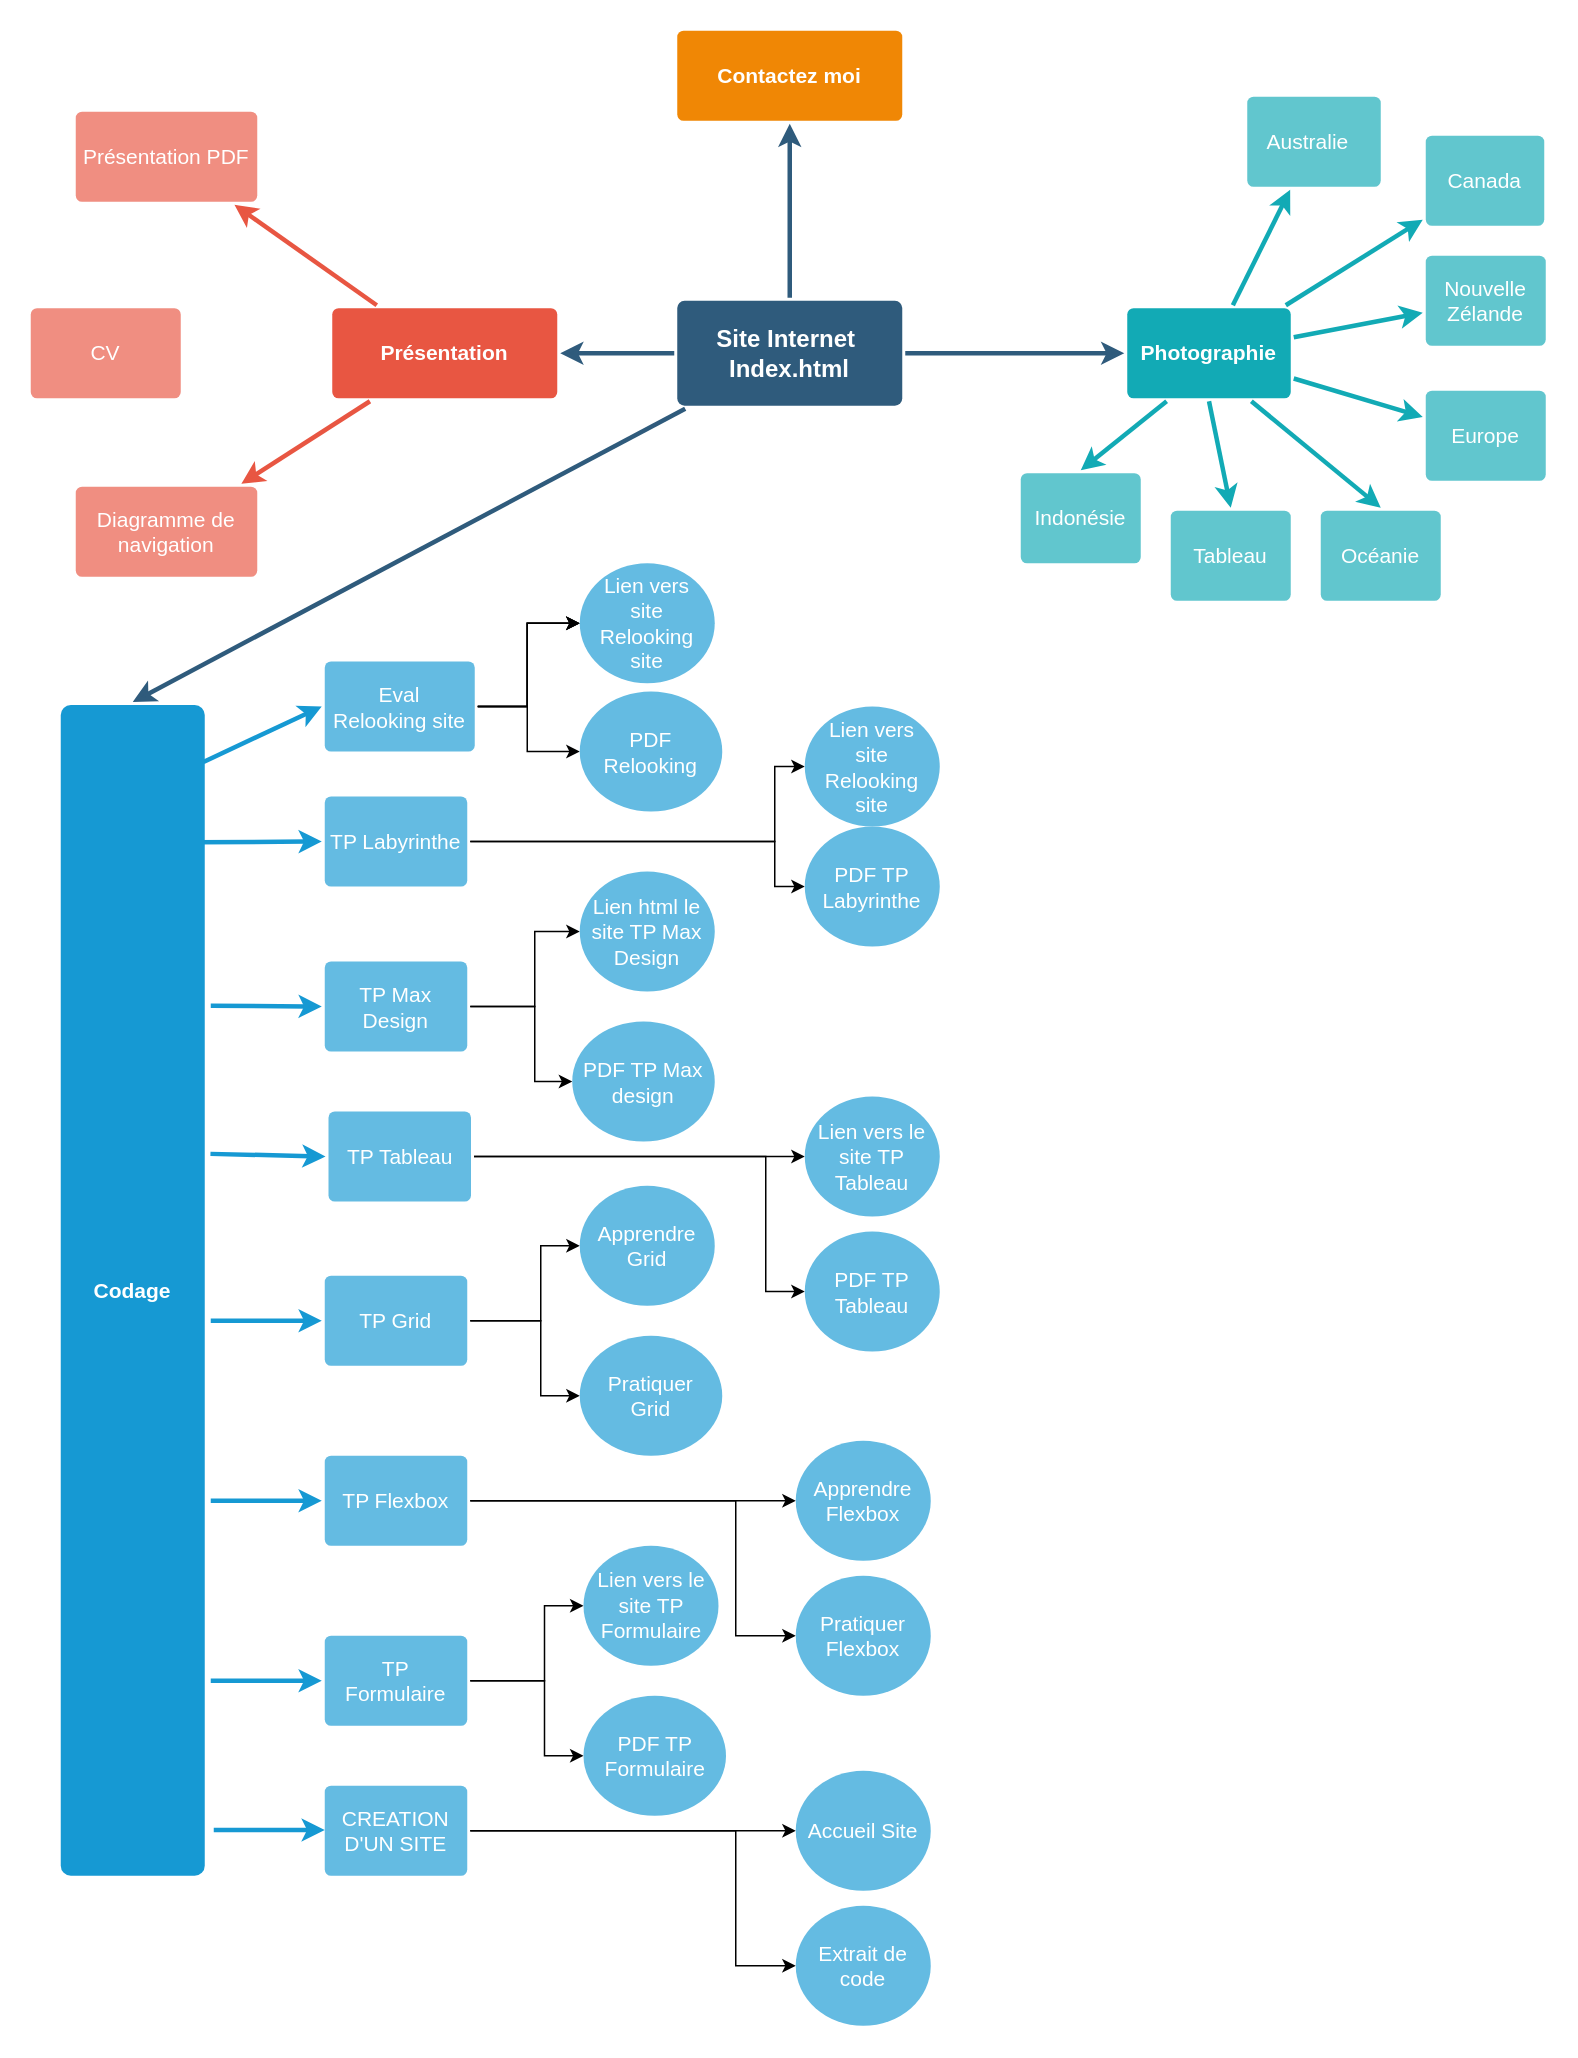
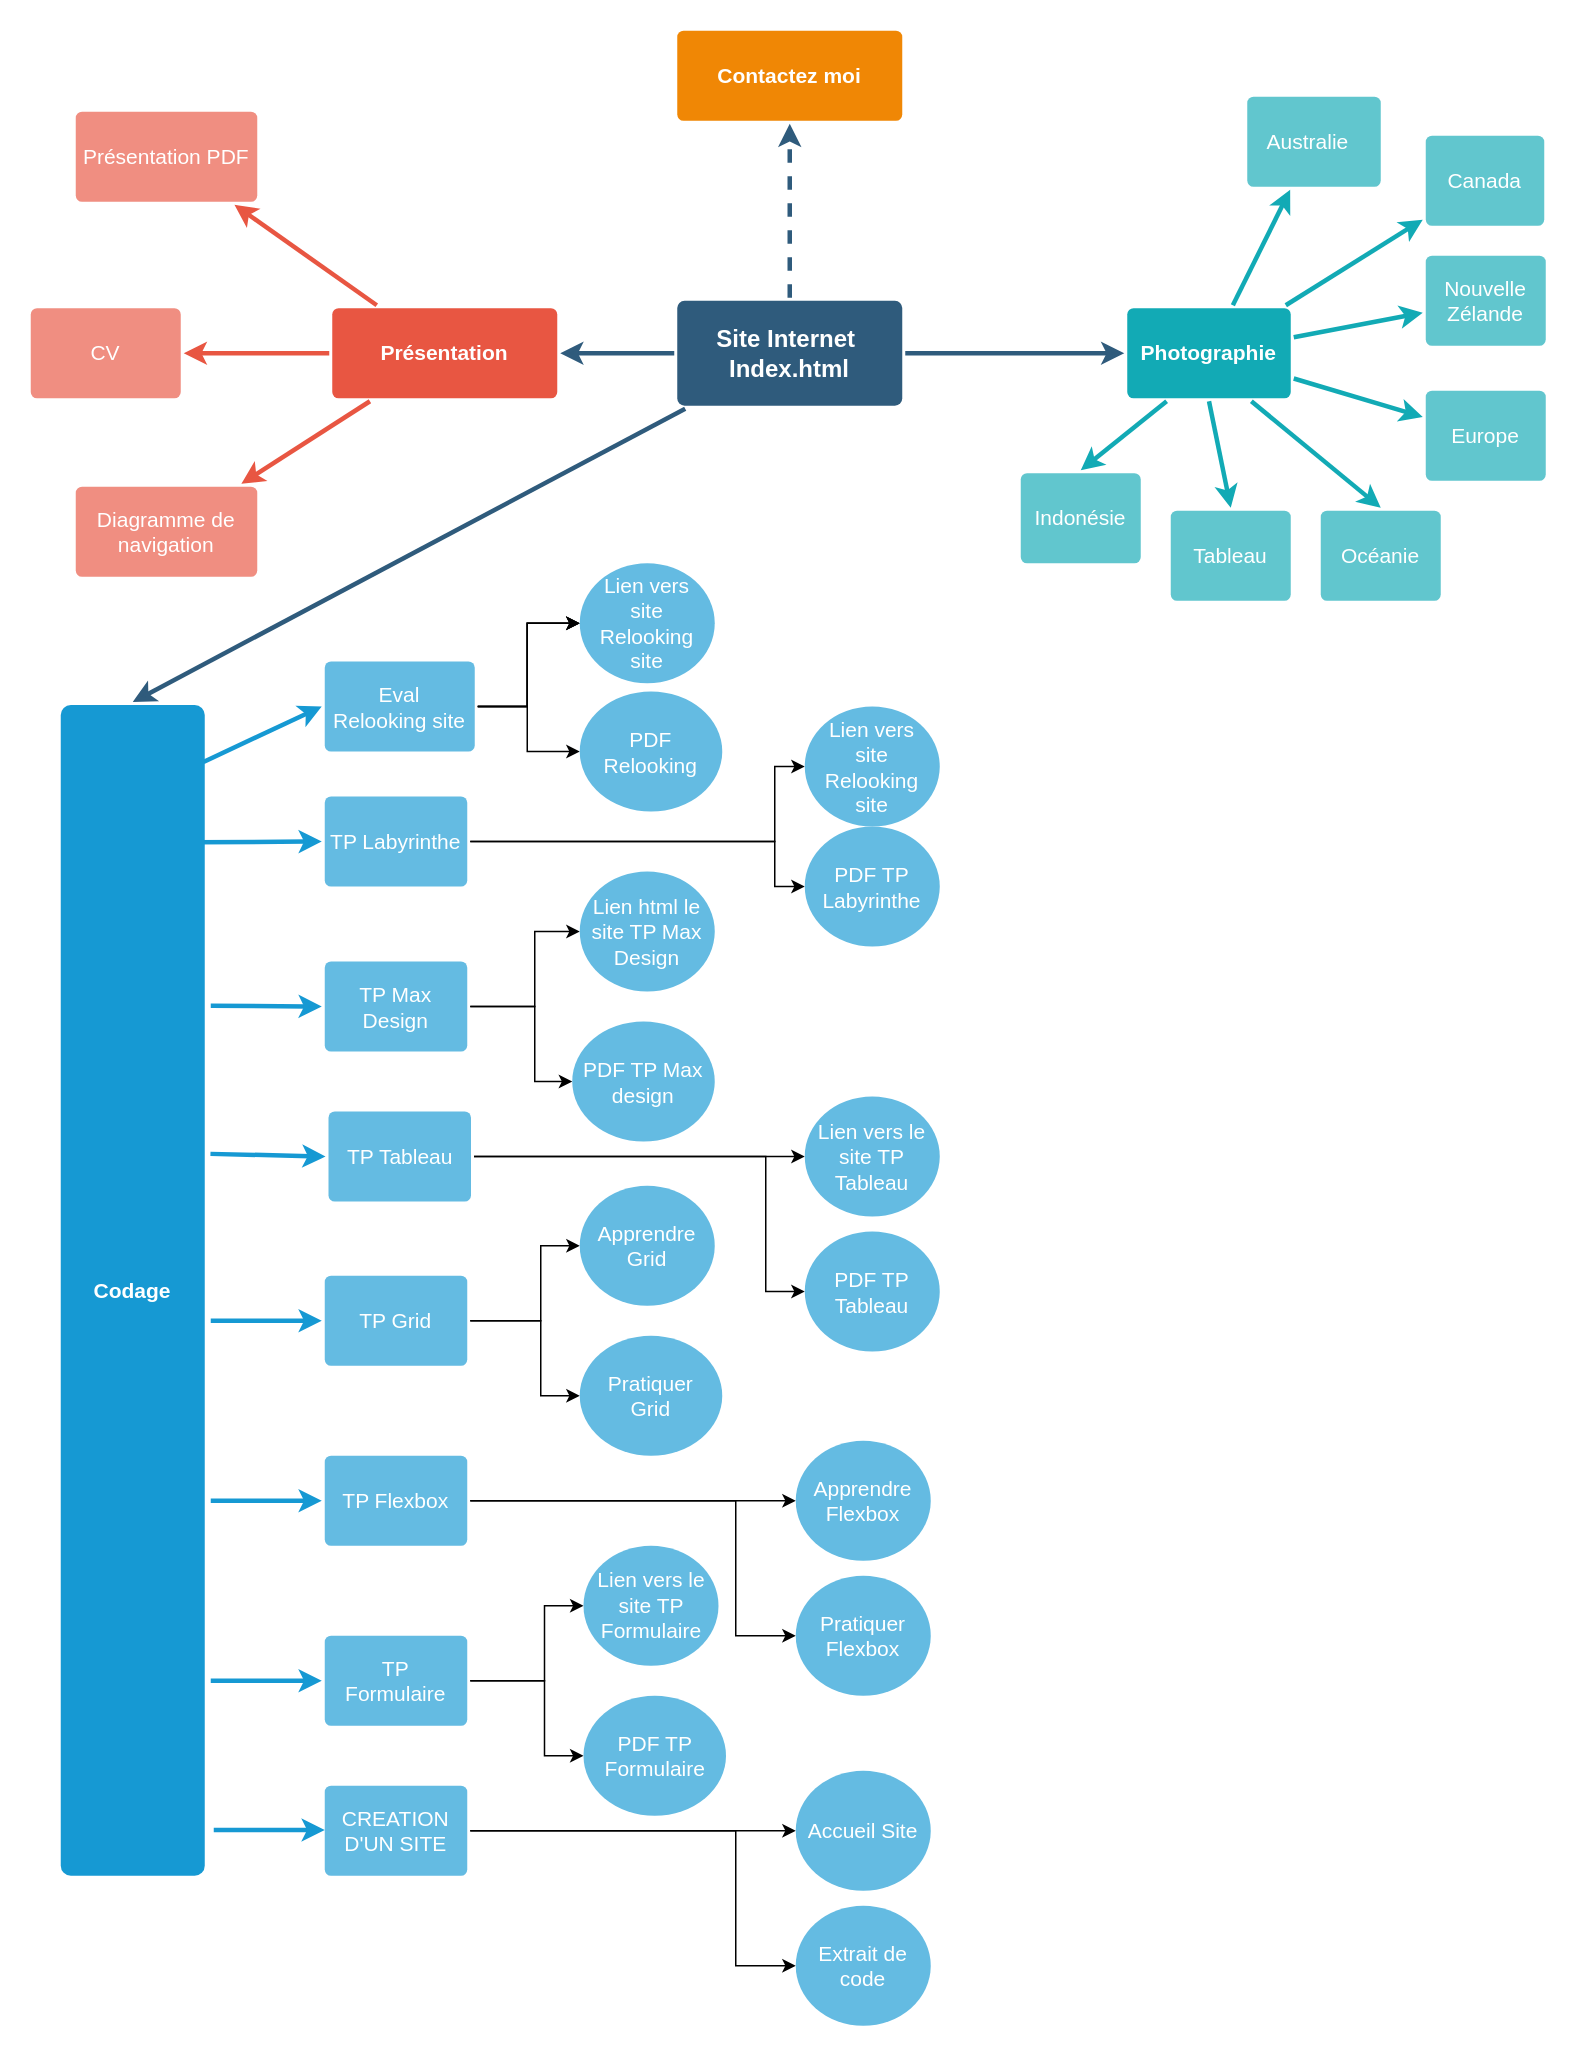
(790, 277) -> (790, 277)
none -> (264, 353)
